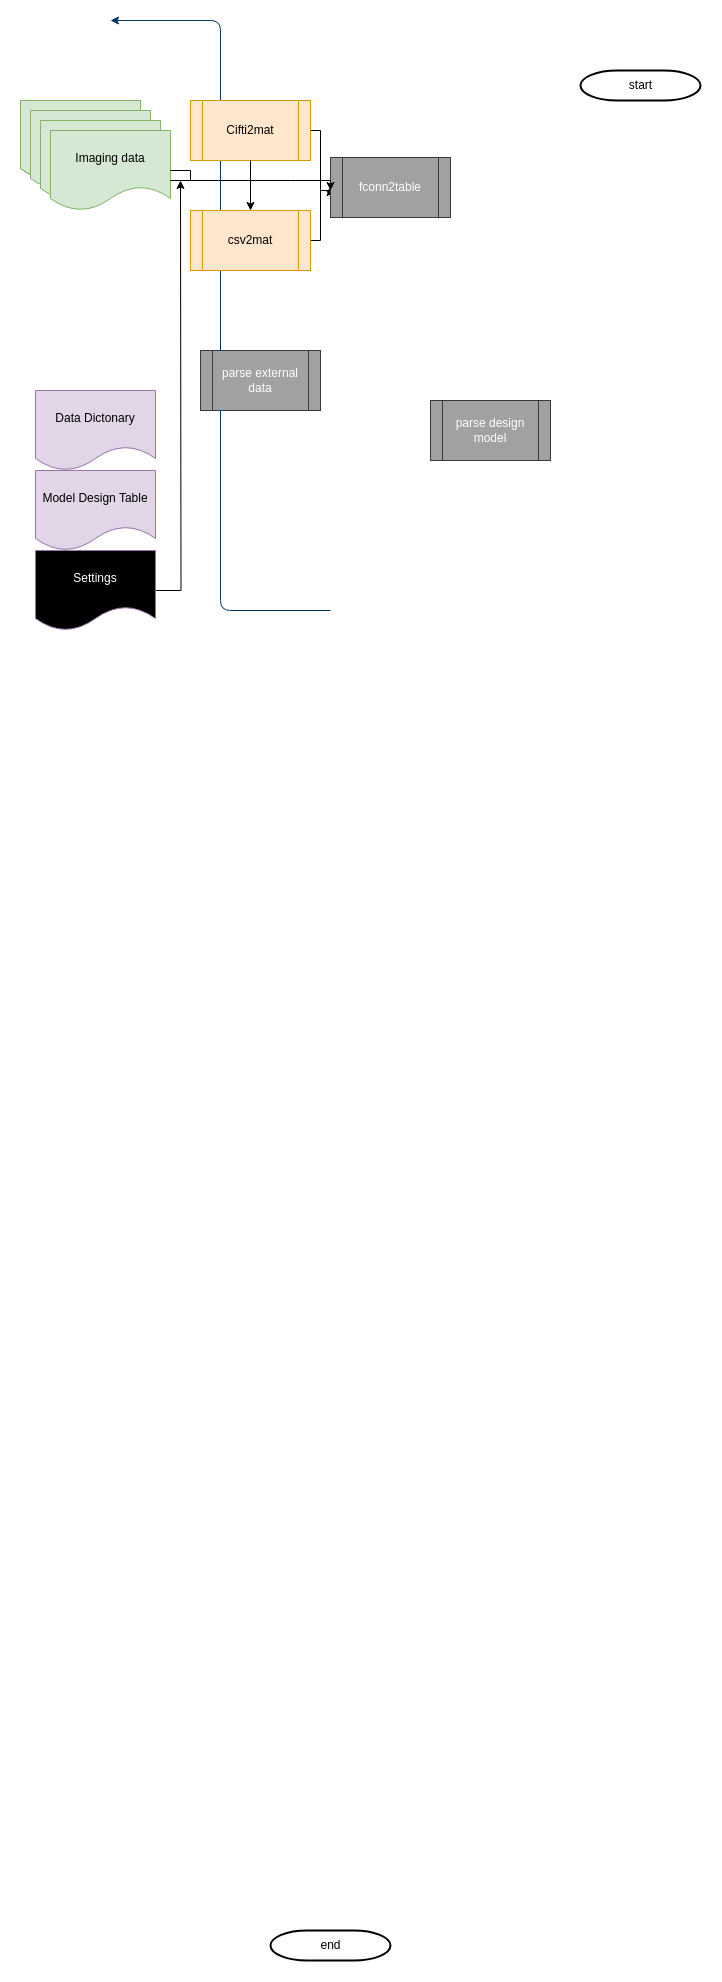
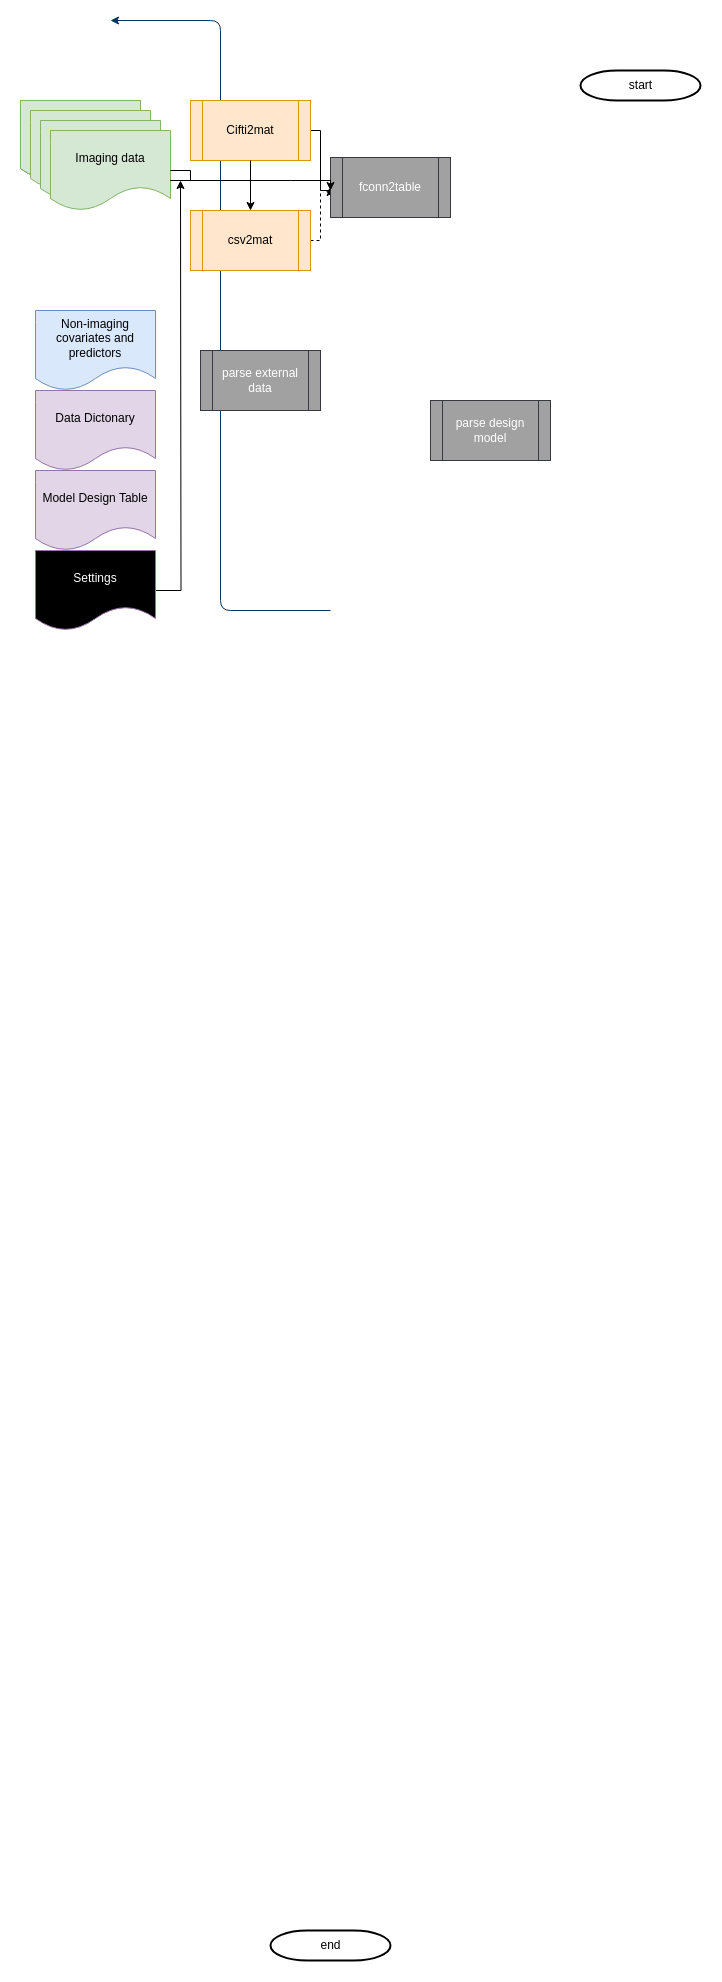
(321, 221) -> (321, 221)
none -> (96, 351)
